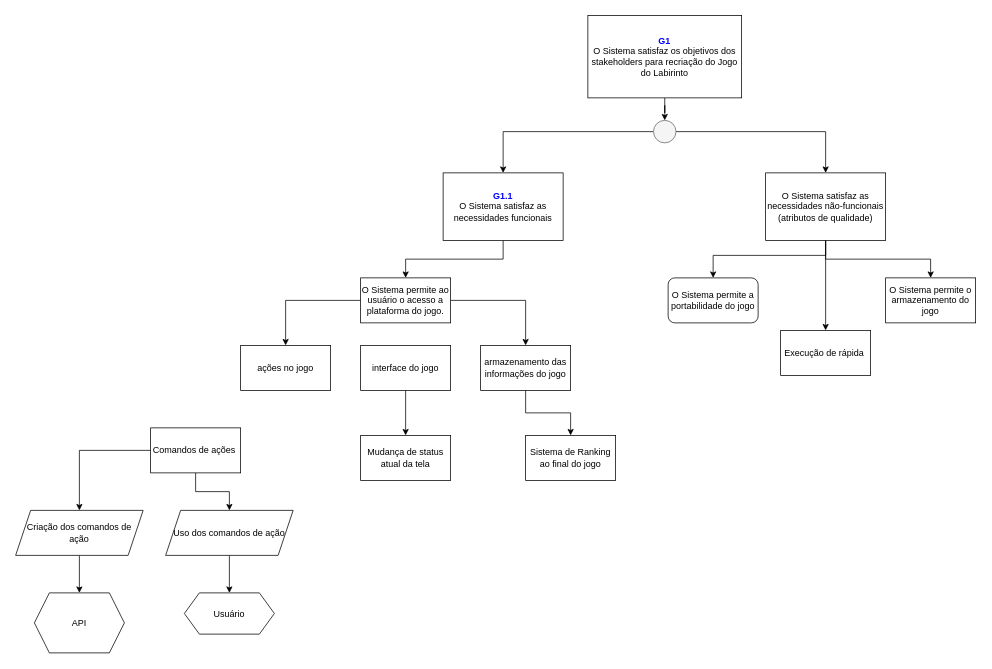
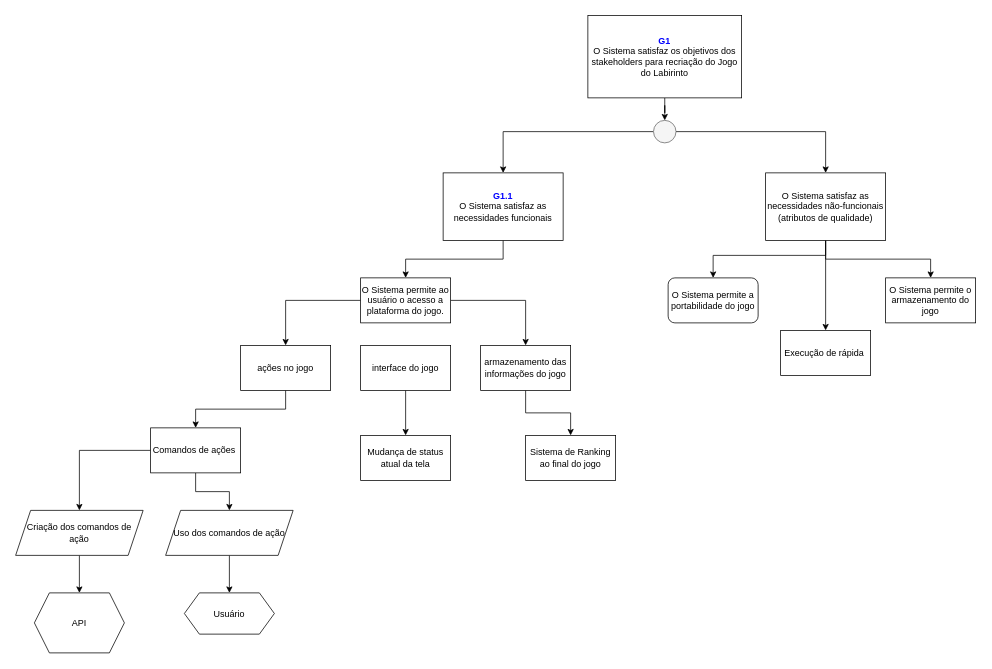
none -> (285, 401)
